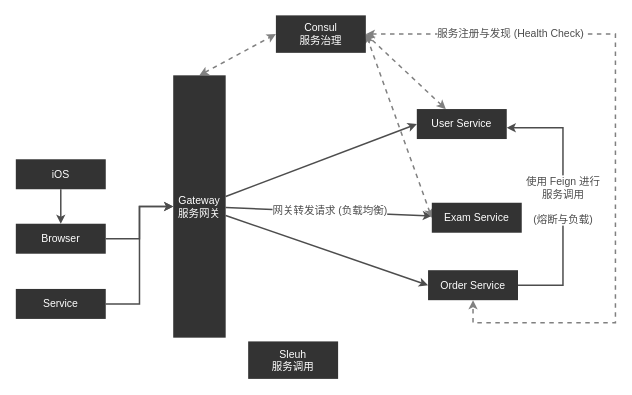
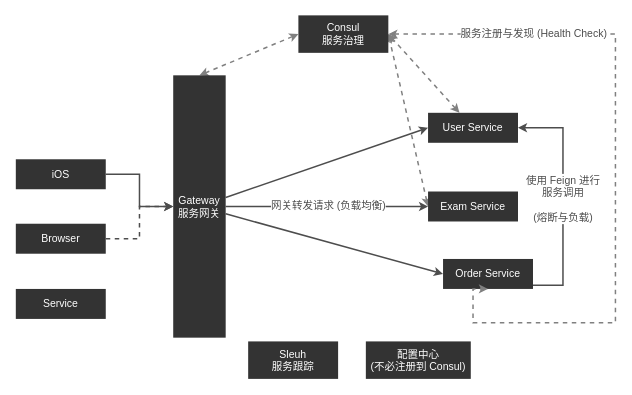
(321, 34) -> (343, 34)
(462, 124) -> (473, 128)
(60, 204) -> (137, 174)
(477, 218) -> (473, 207)
(123, 239) -> (123, 239)
(381, 246) -> (381, 228)
(473, 285) -> (488, 274)
(139, 289) -> none
(293, 360) -> (293, 360)
none -> (418, 360)
